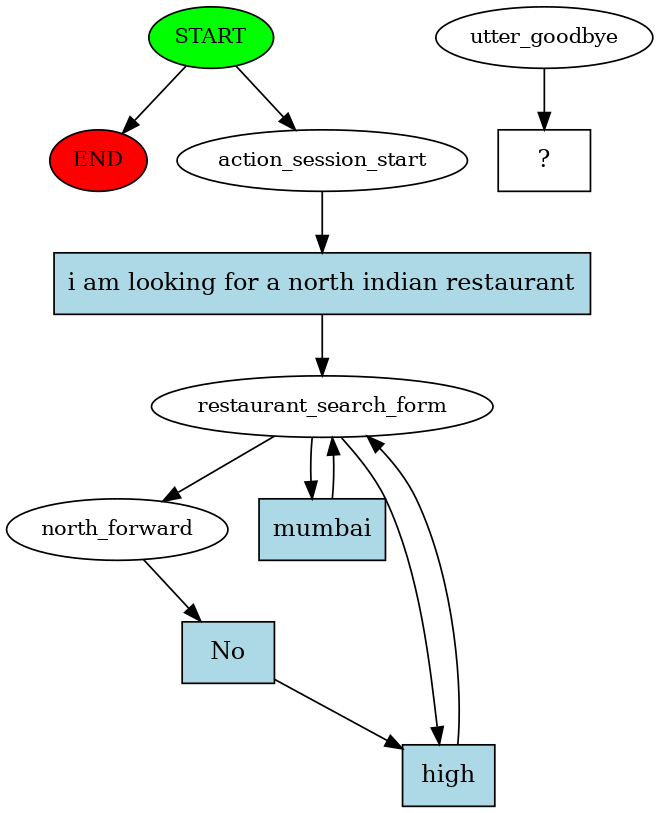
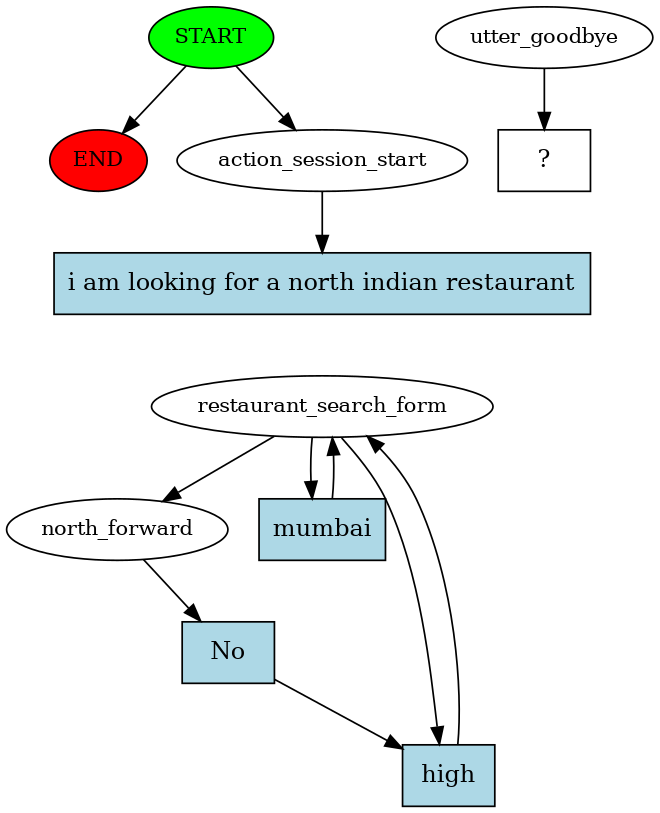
(322, 337) -> none
